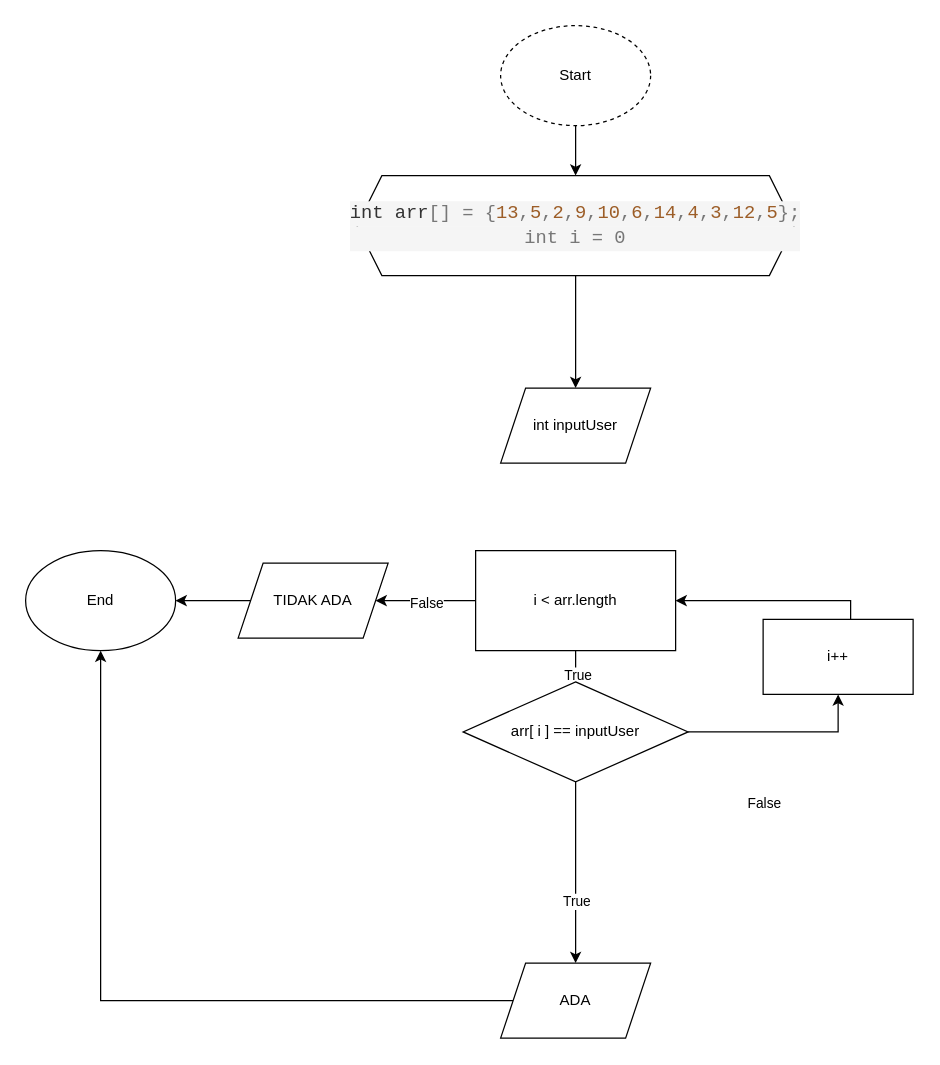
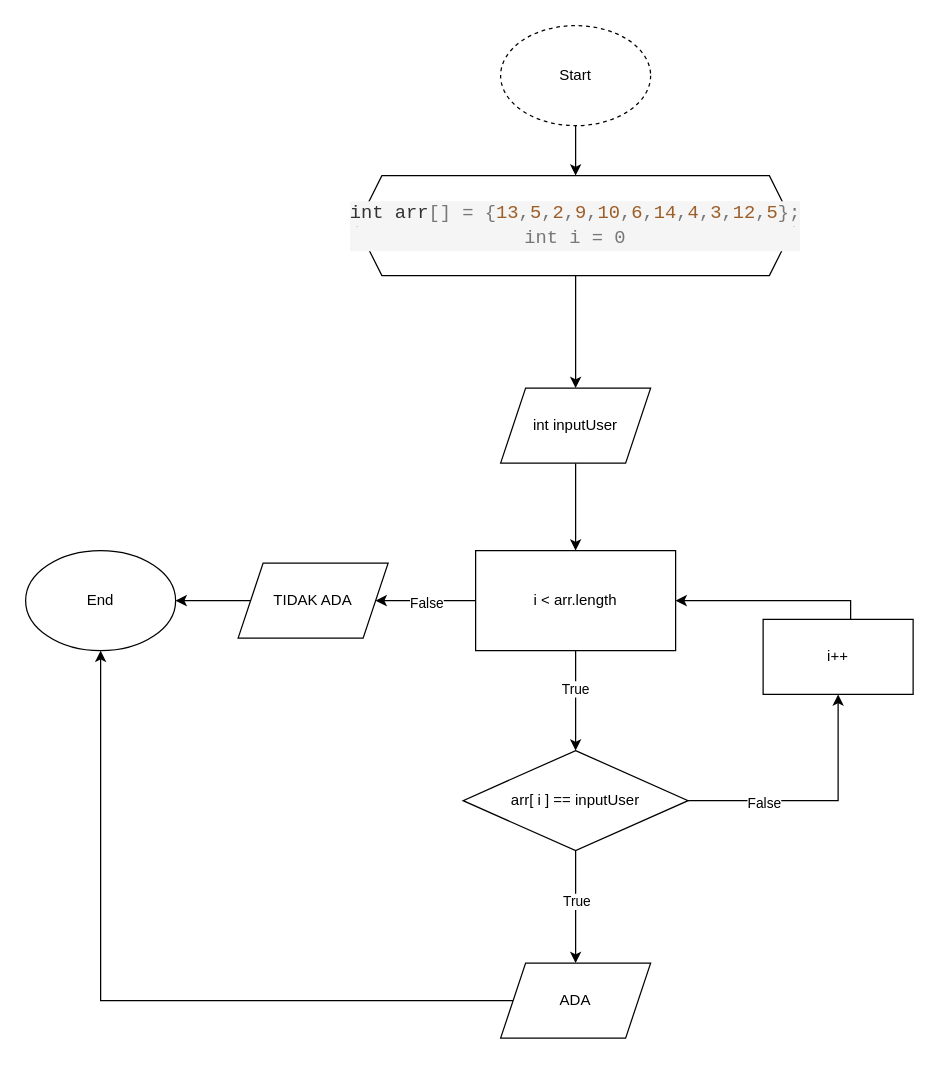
none -> (576, 502)
(576, 732) -> (576, 801)
